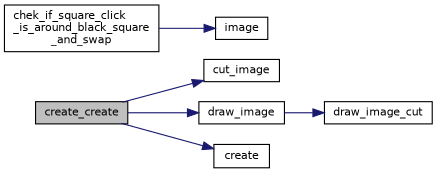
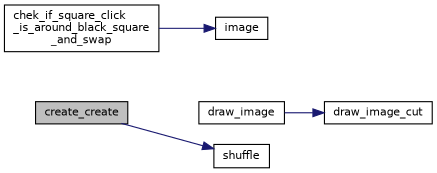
(242, 71) -> none
(157, 113) -> none
(242, 156) -> (242, 156)
